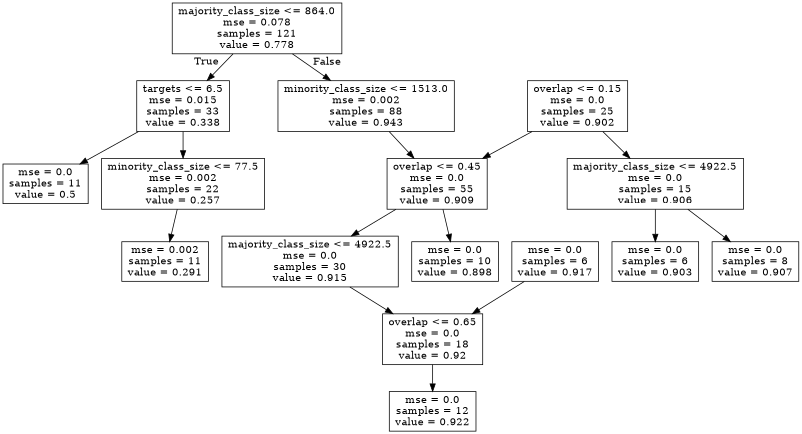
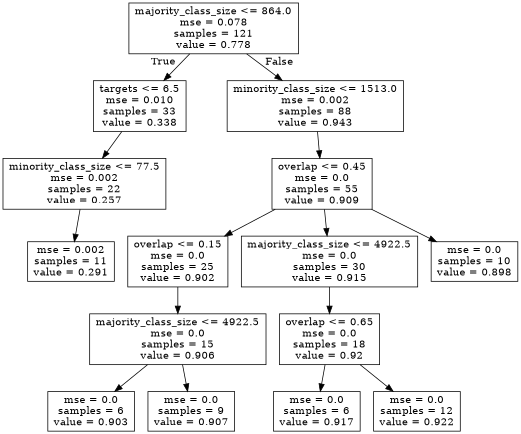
(183, 106) -> (140, 106)
(511, 143) -> (253, 221)
(46, 184) -> none
(755, 262) -> (191, 411)
(502, 296) -> (323, 374)
